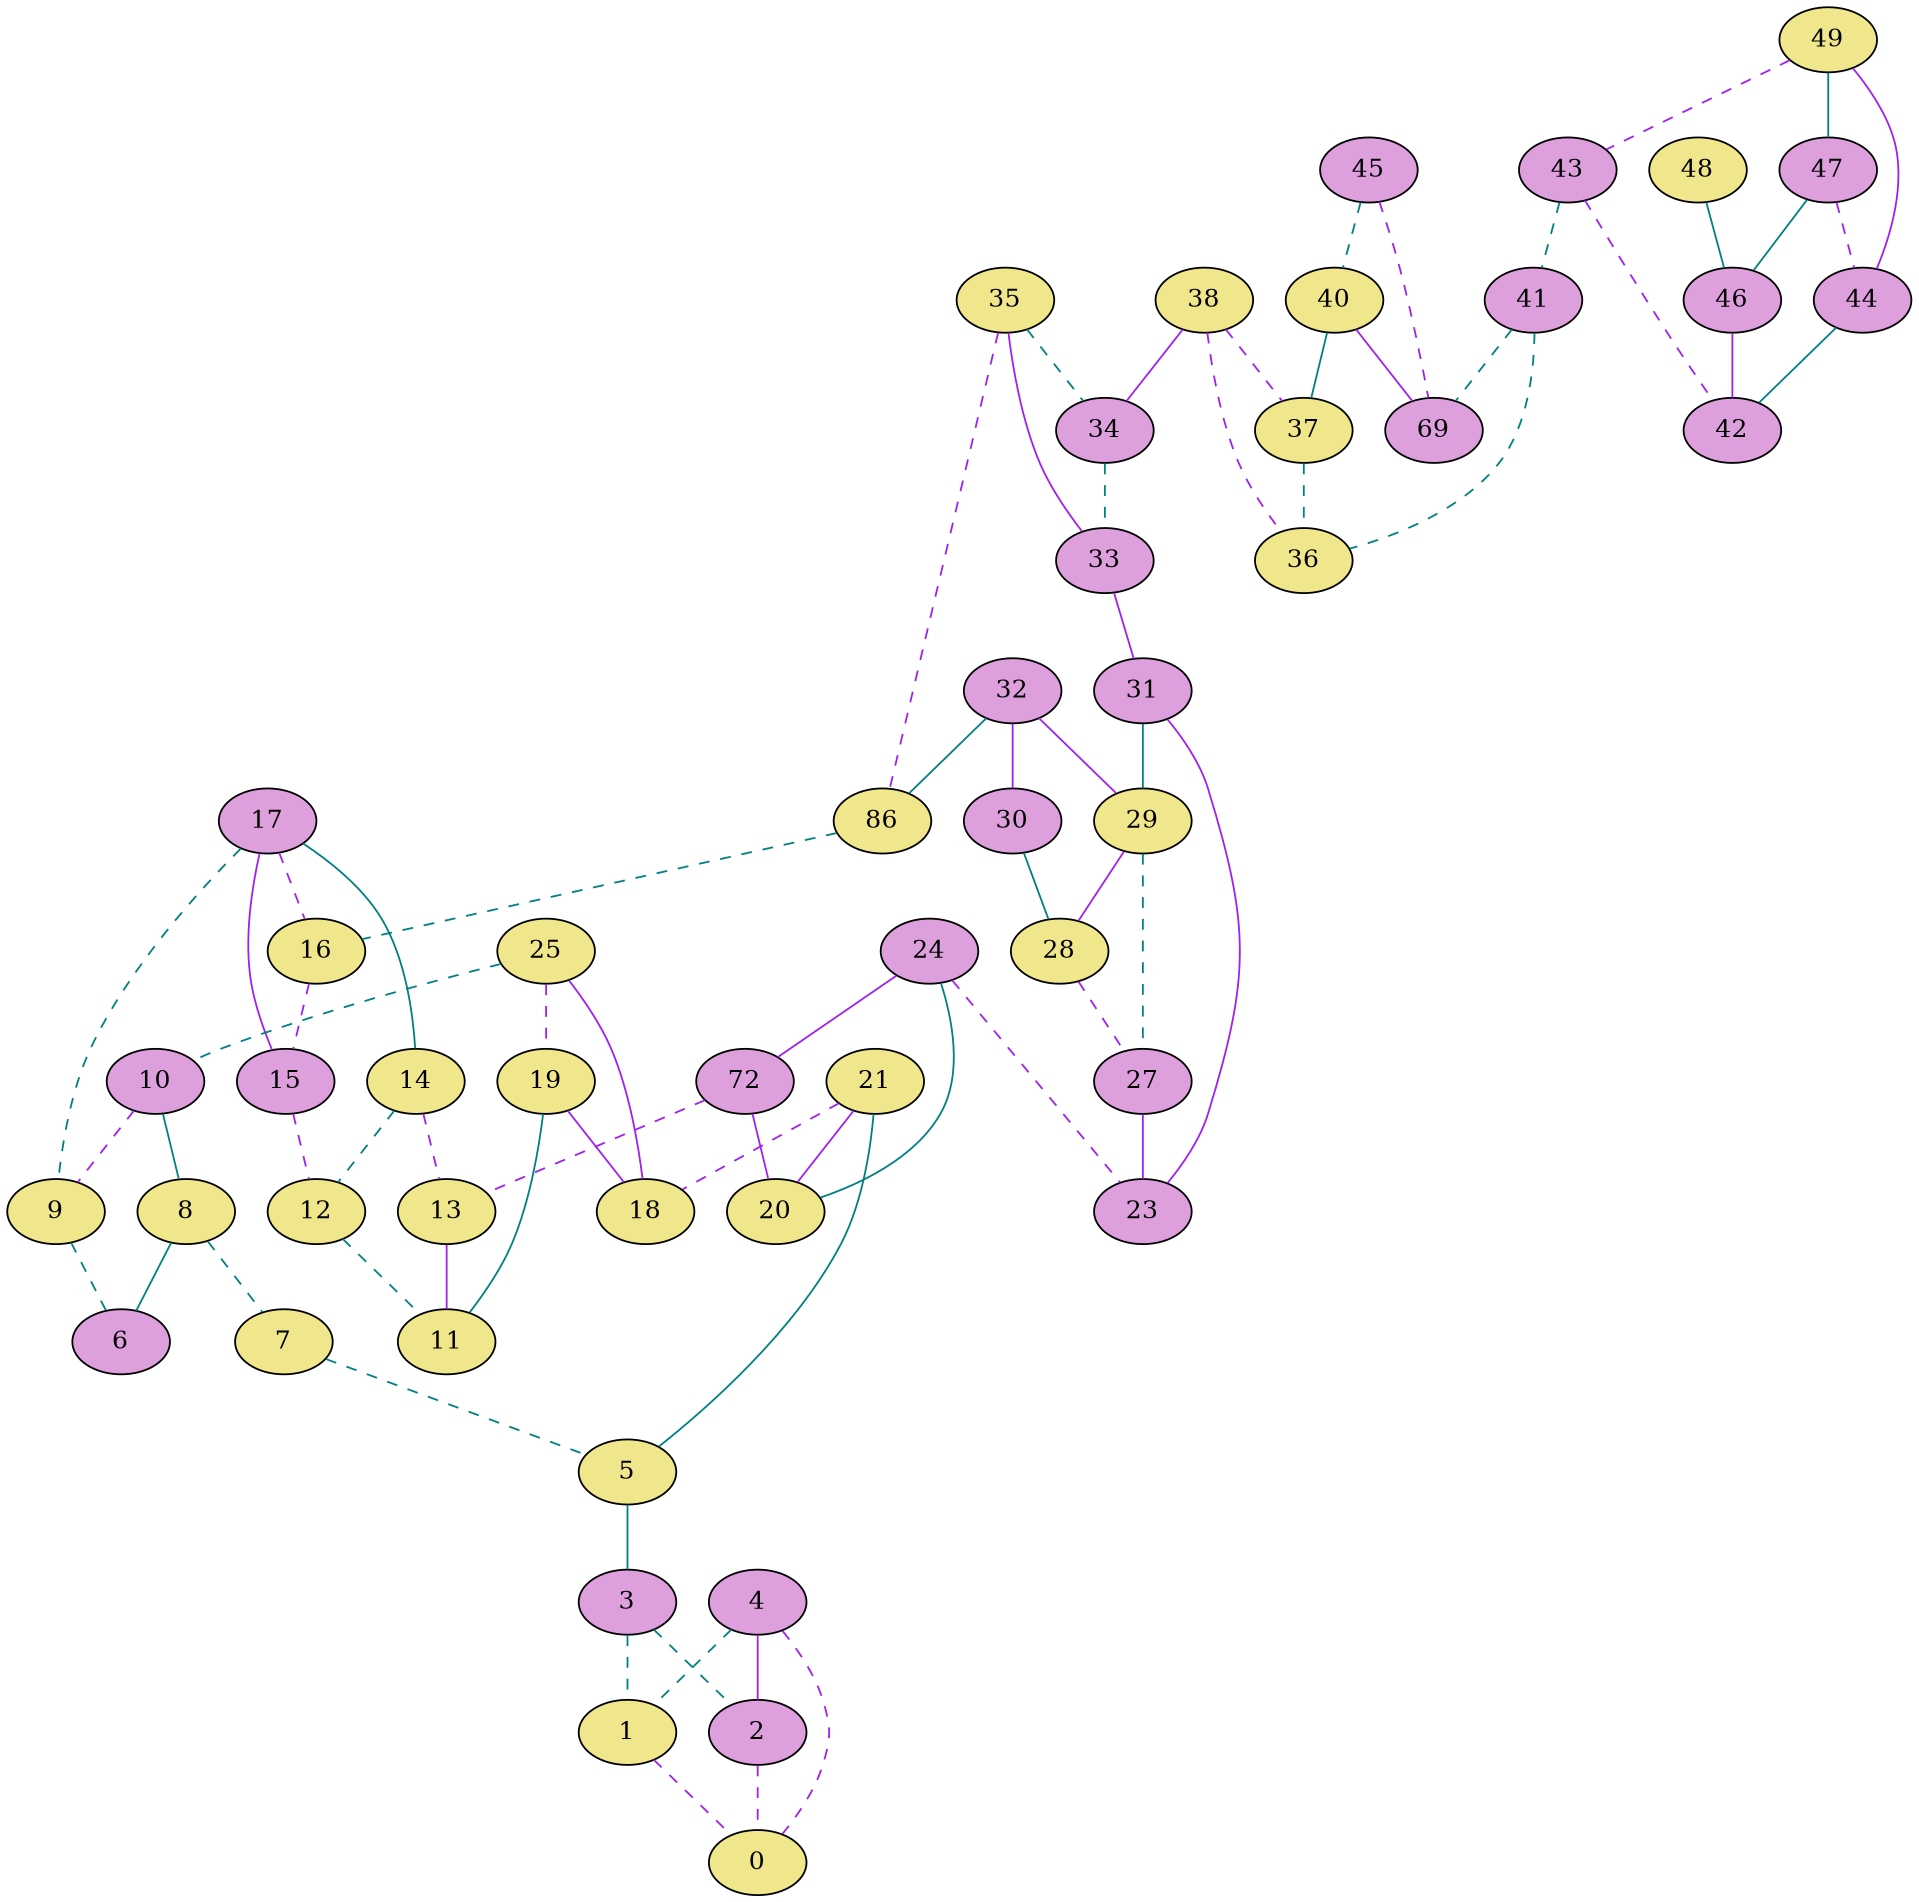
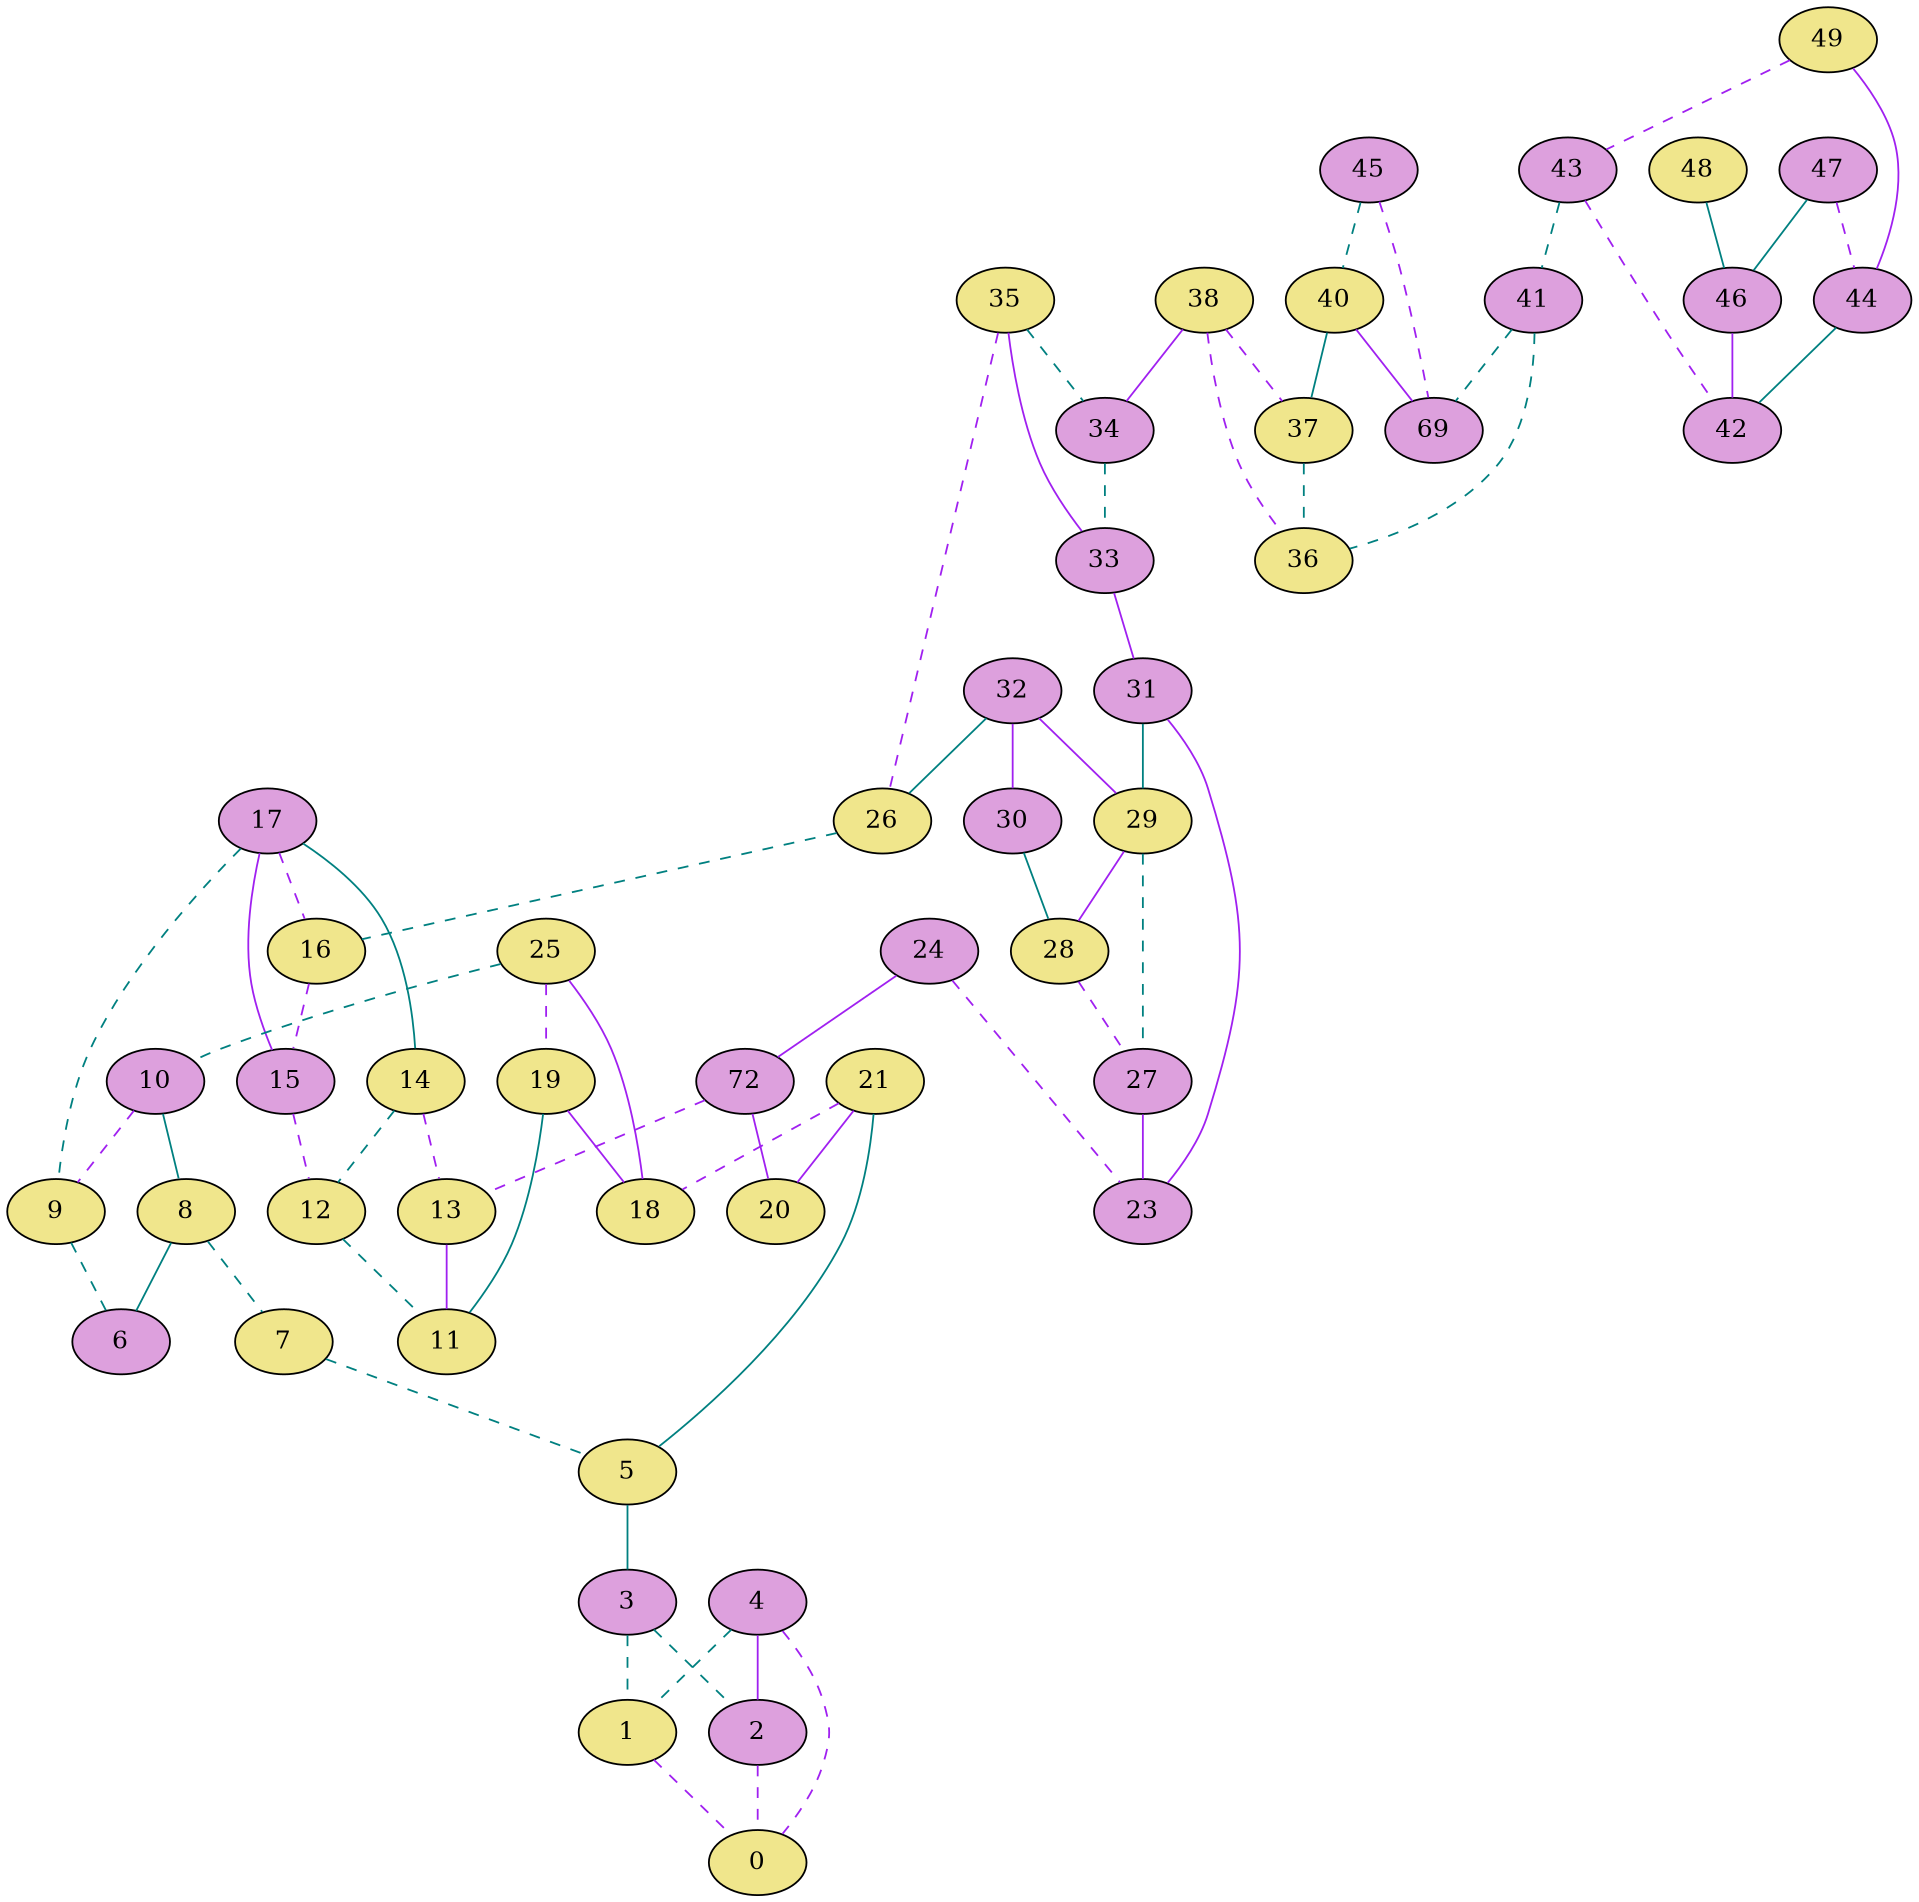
(1828, 105) -> none
(882, 821) -> (882, 821)
(936, 1120) -> none
